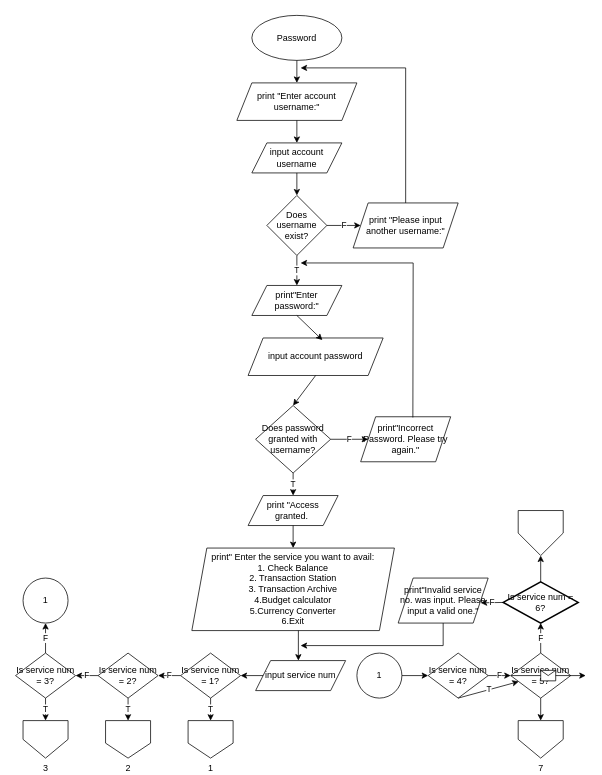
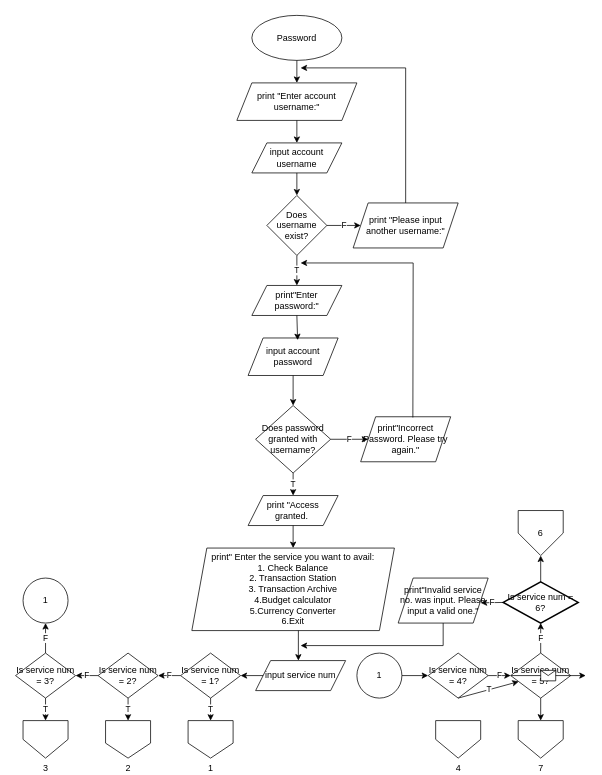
(315, 357) -> (293, 357)
none -> (540, 533)
none -> (458, 739)
